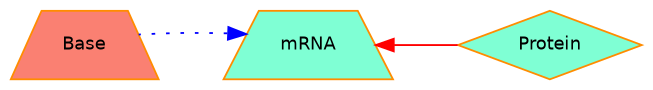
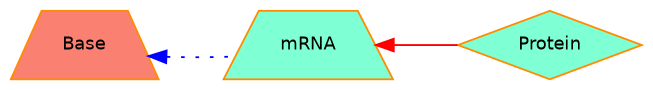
(183, 33) -> (201, 57)
